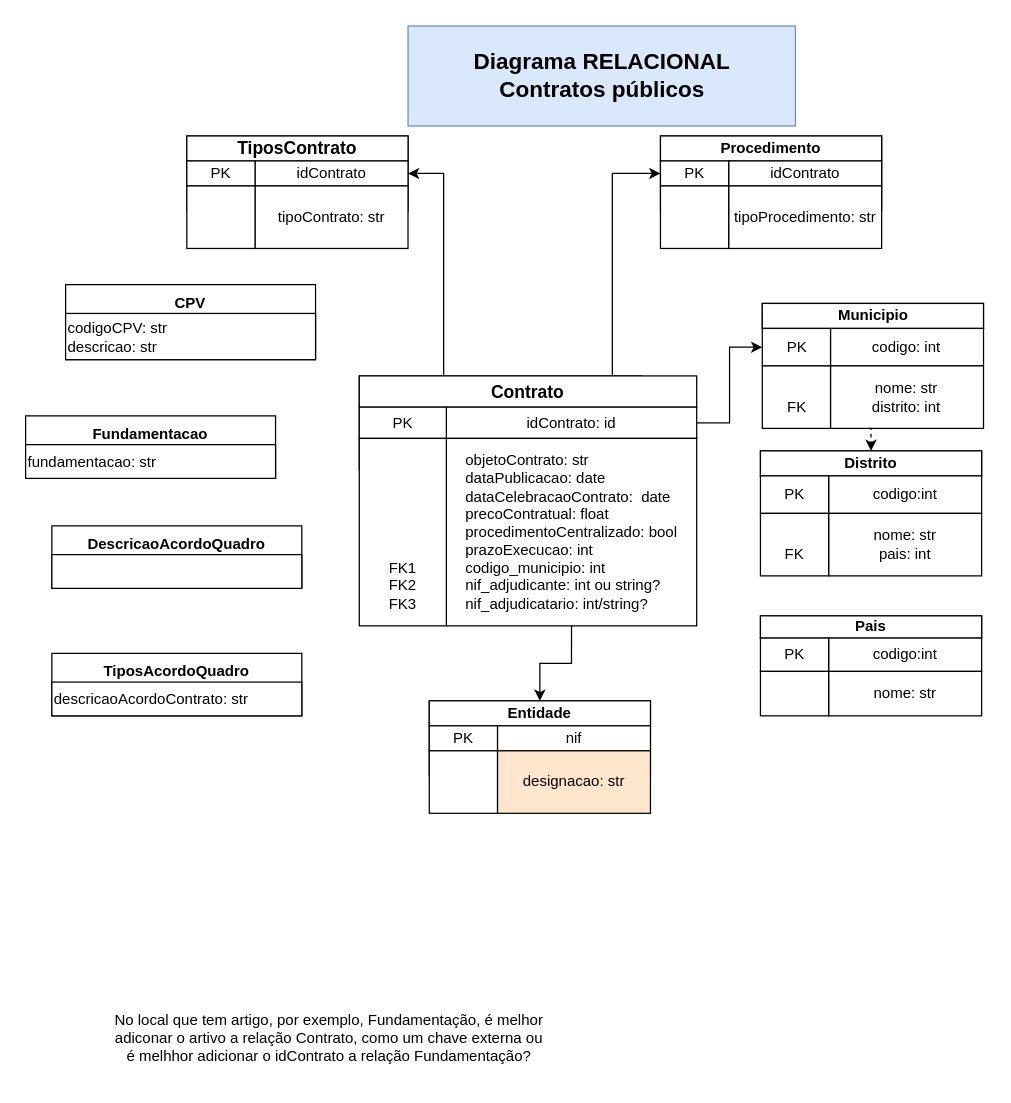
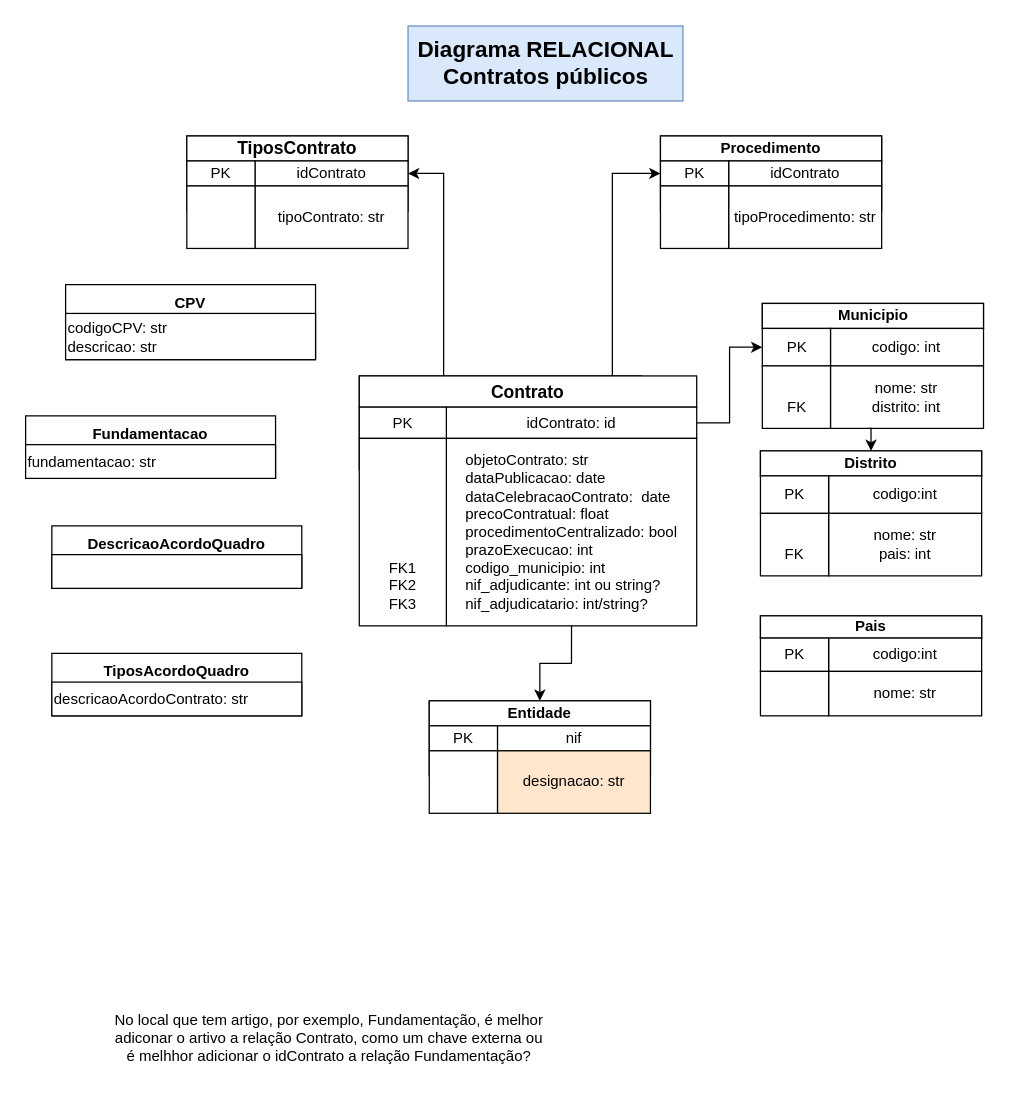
(602, 76) -> (546, 63)
(871, 433) -> (871, 433)
